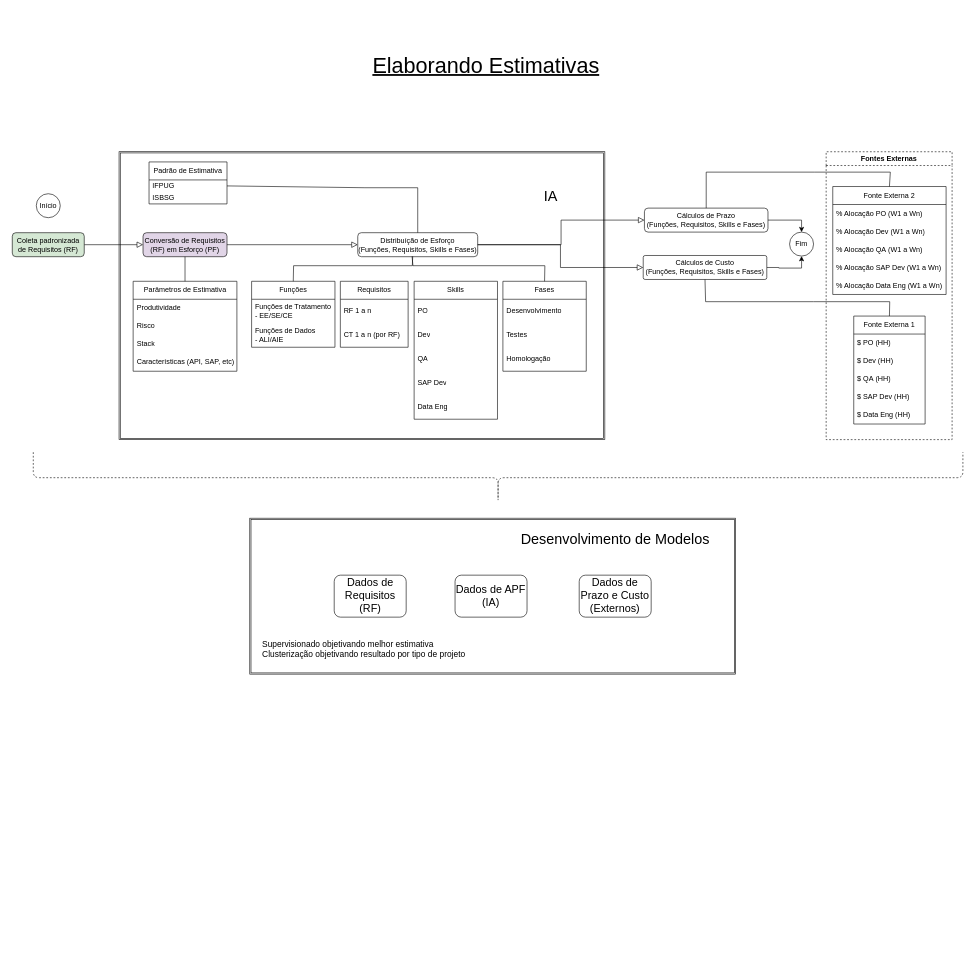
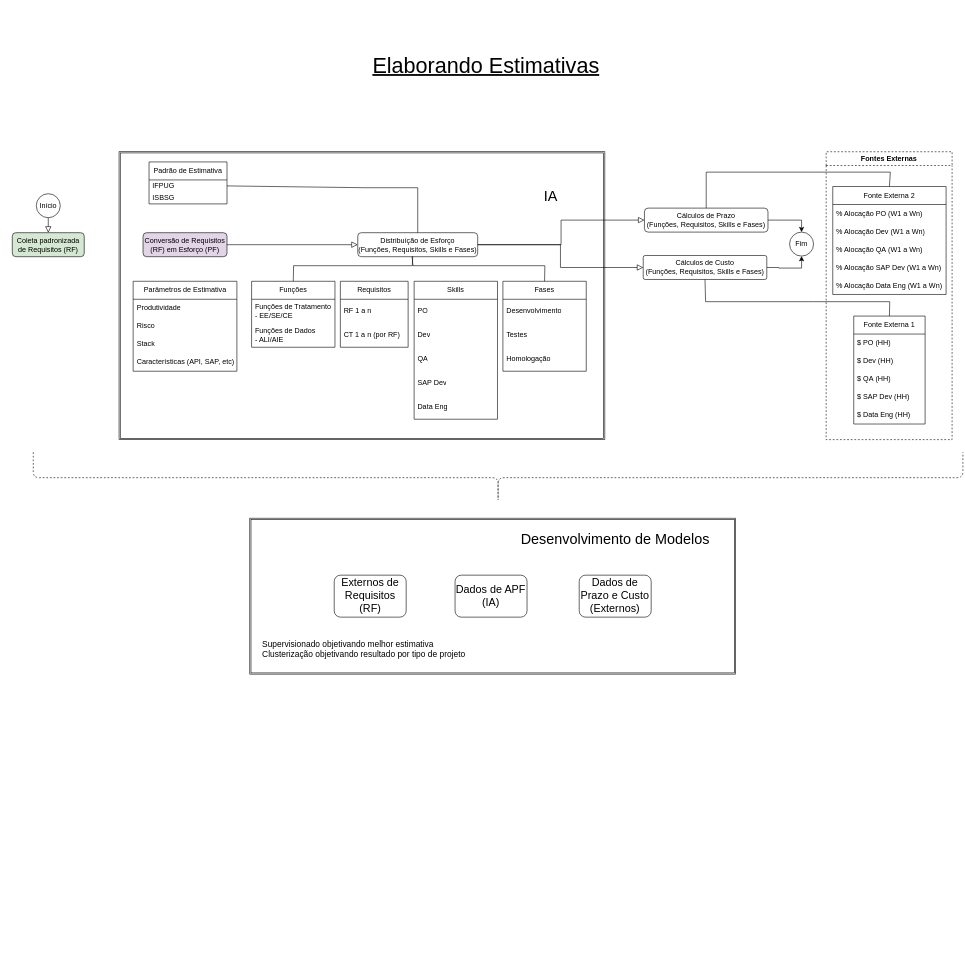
none -> (48, 222)
(111, 245) -> none
(185, 269) -> none
(371, 596) -> (371, 596)
